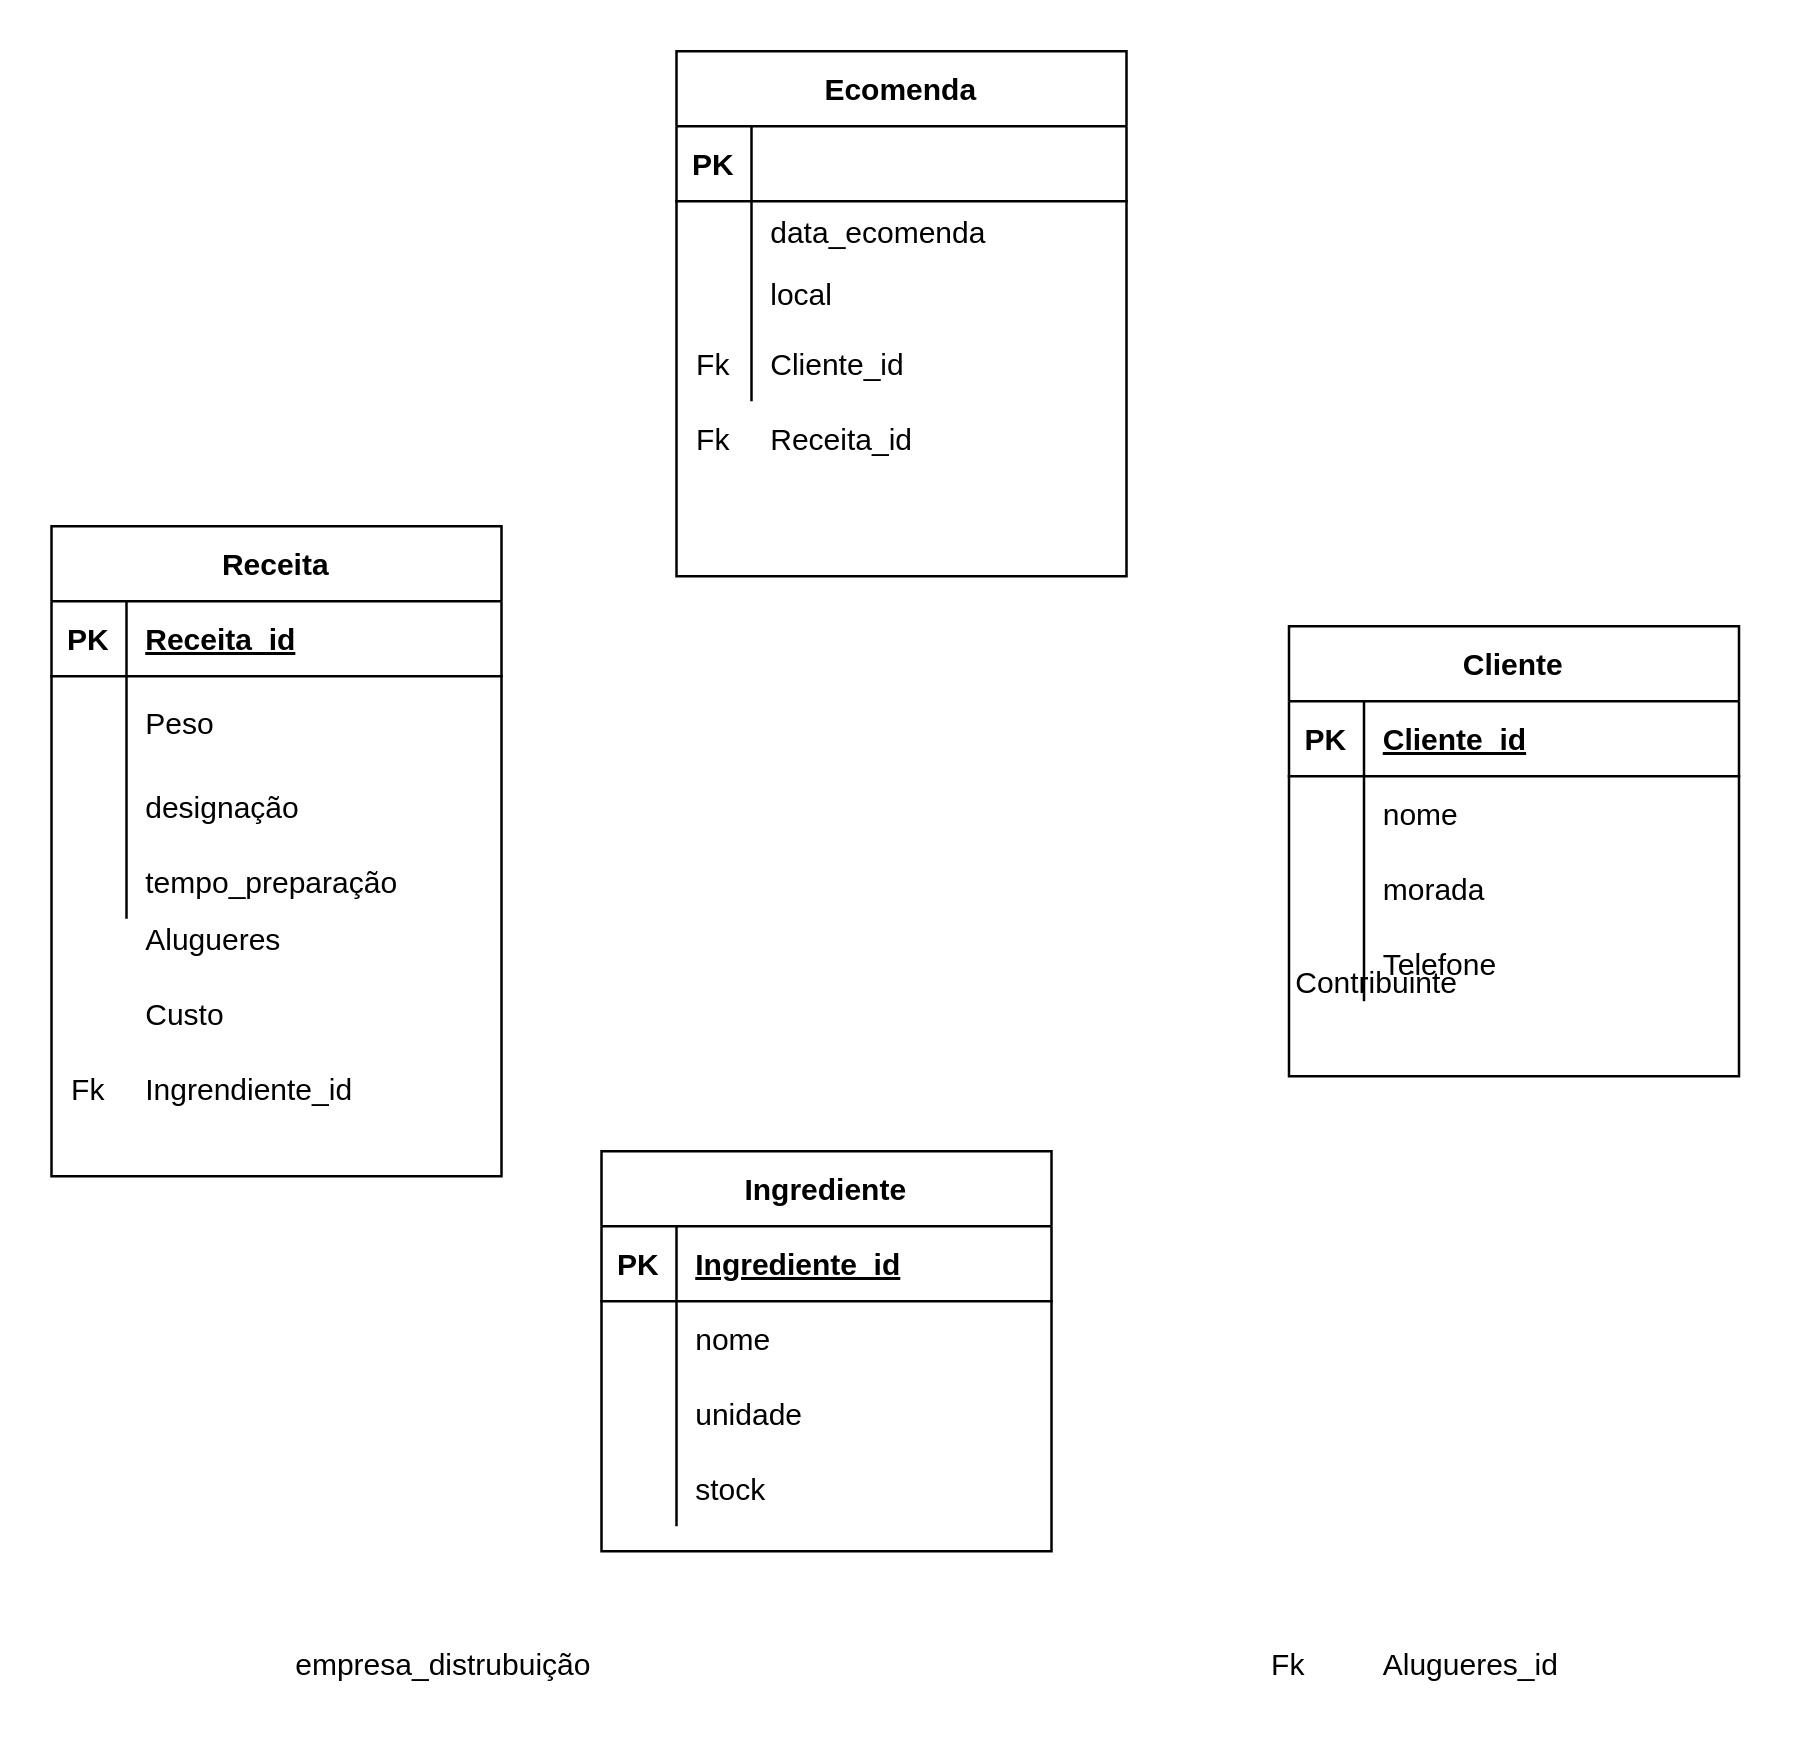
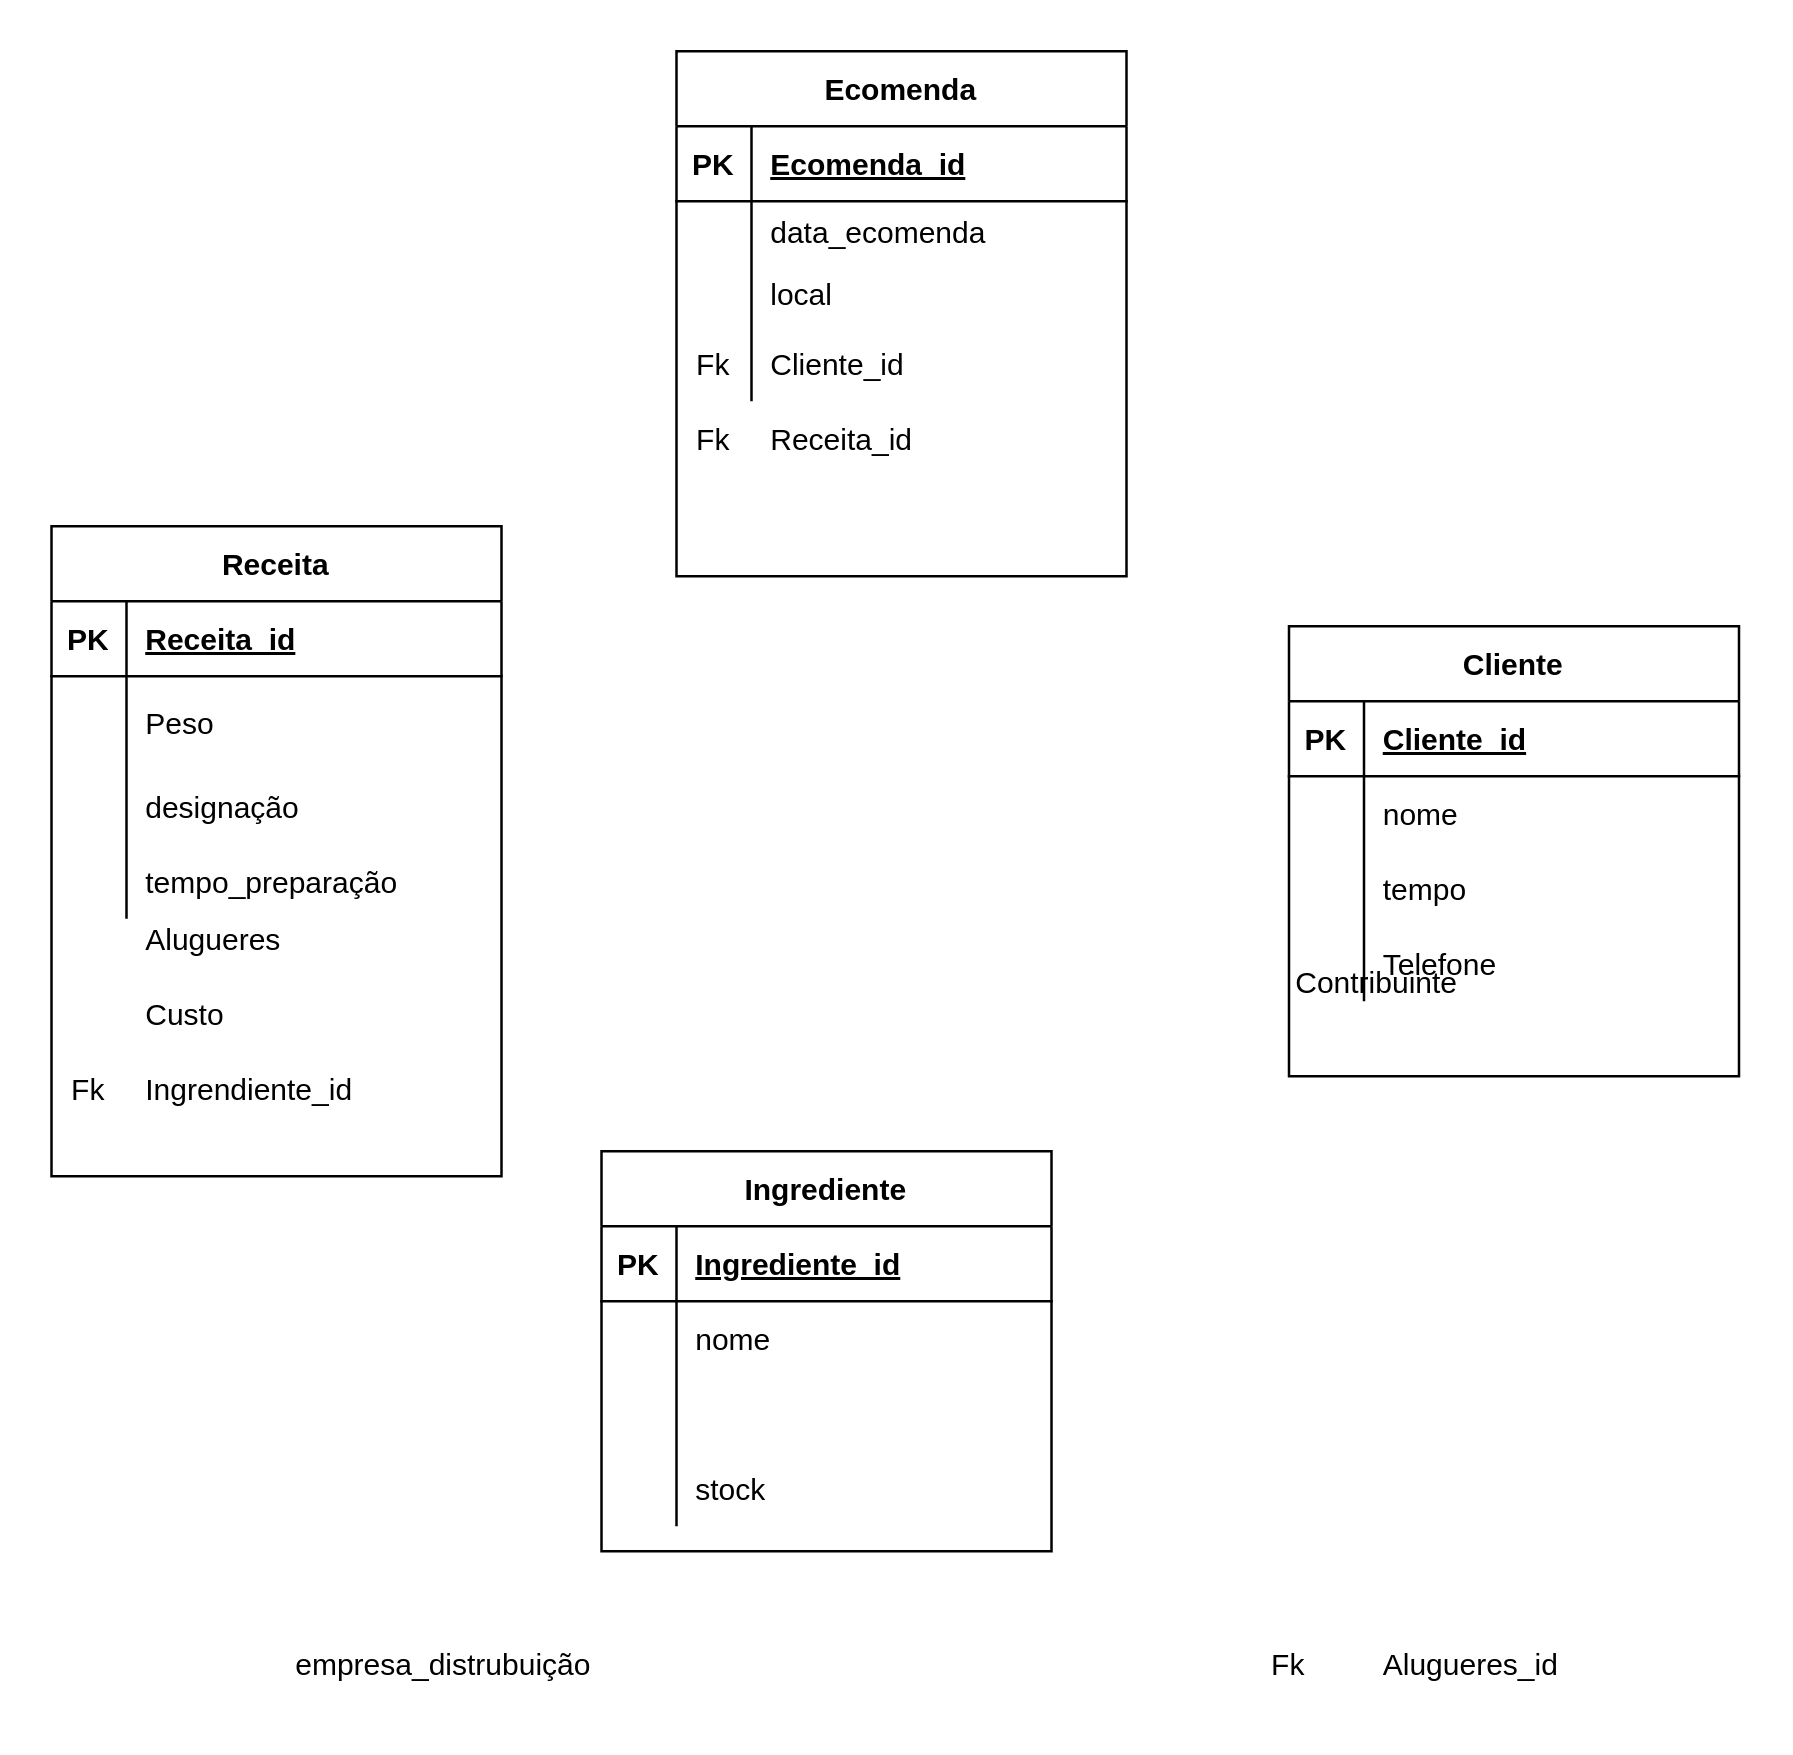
none -> (939, 164)
(1433, 890) -> (1425, 890)
(864, 1414) -> none
